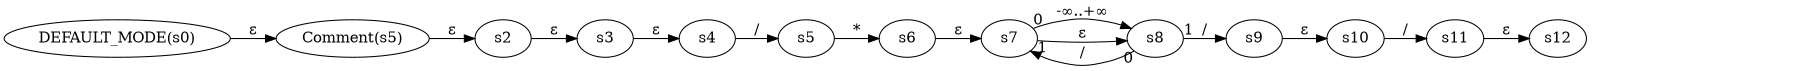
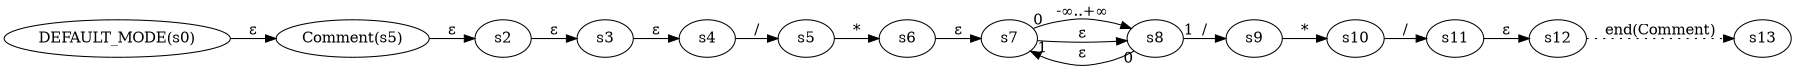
(1305, 31) -> (1305, 31)
none -> (1763, 39)
(1082, 54) -> (1082, 54)
